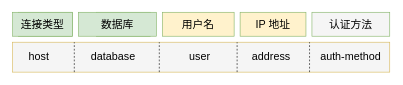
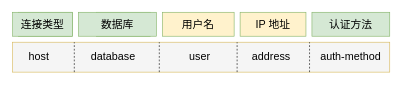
(351, 24) -> (351, 24)
